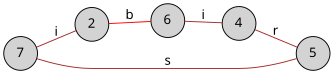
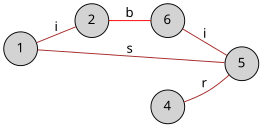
(203, 22) -> (205, 42)
(21, 53) -> (21, 49)
